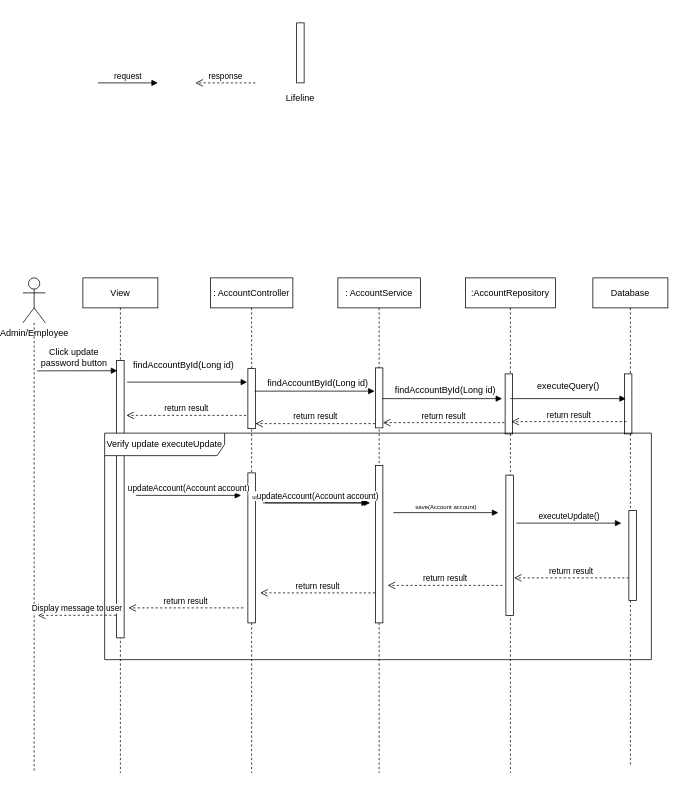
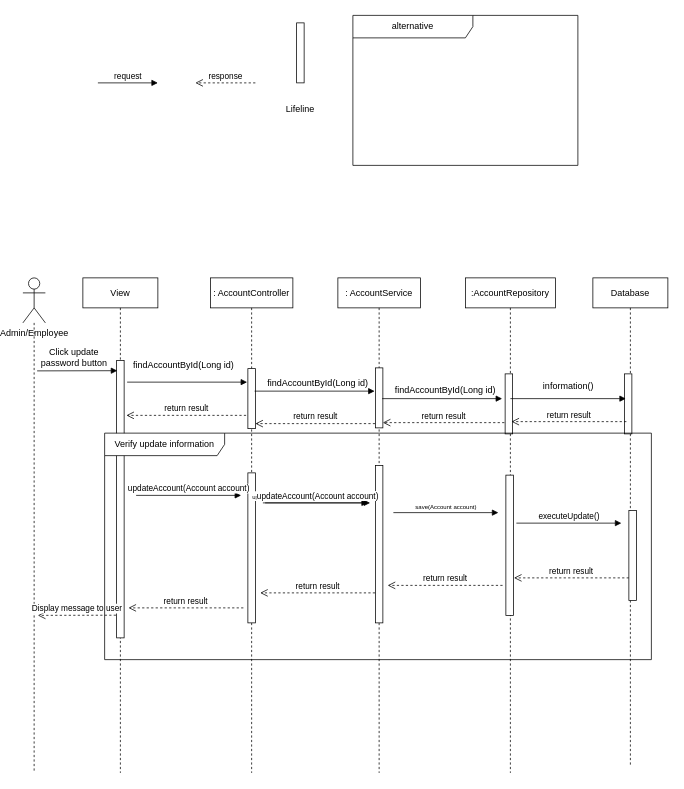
none -> (465, 90)
(300, 98) -> (300, 109)
(569, 386) -> (569, 386)
(165, 444) -> (165, 444)
